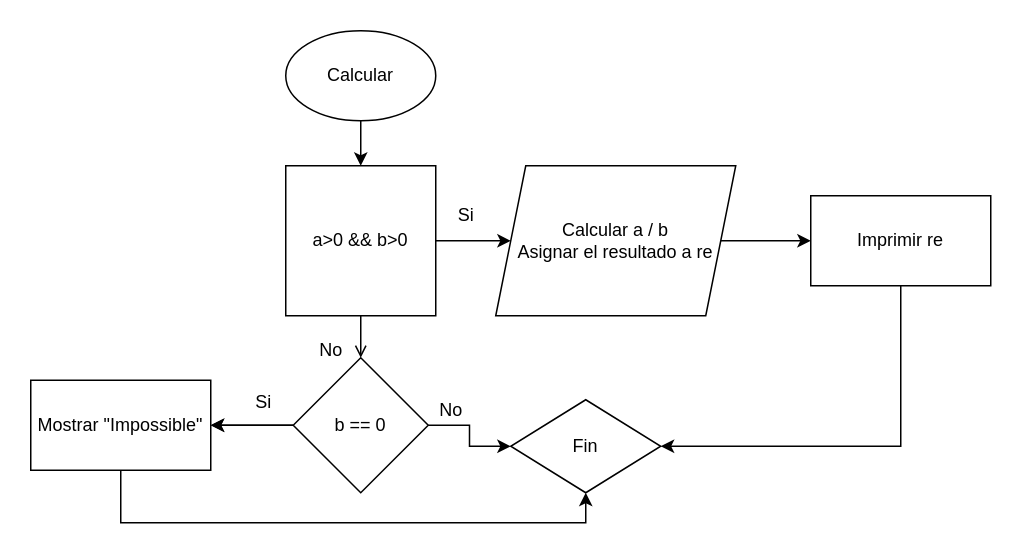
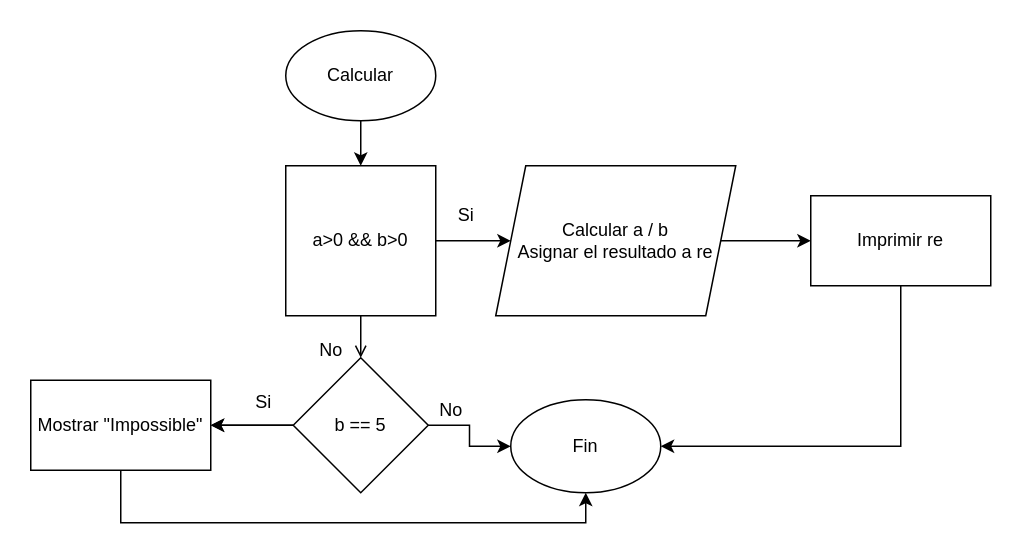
(361, 425) -> (361, 425)
(586, 446) -> (586, 446)
